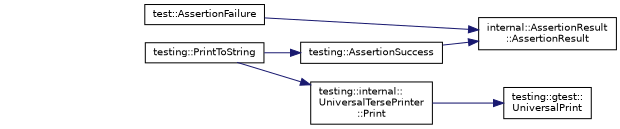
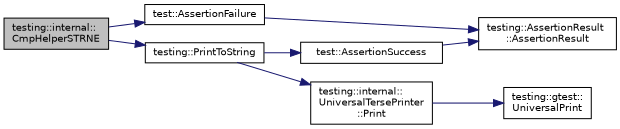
none -> (56, 34)
(548, 34) -> (548, 34)
(372, 53) -> (372, 53)
